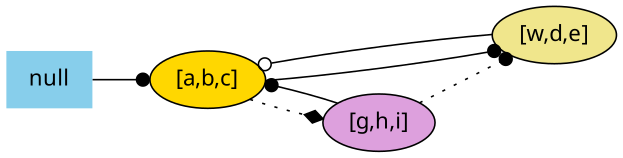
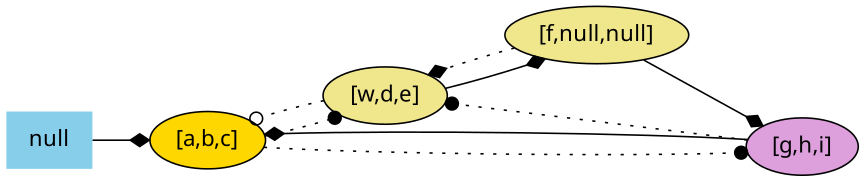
none -> (597, 35)
(381, 47) -> (293, 108)
(377, 69) -> (297, 129)
(114, 80) -> (111, 140)
(308, 94) -> (516, 133)
(277, 108) -> (499, 154)
